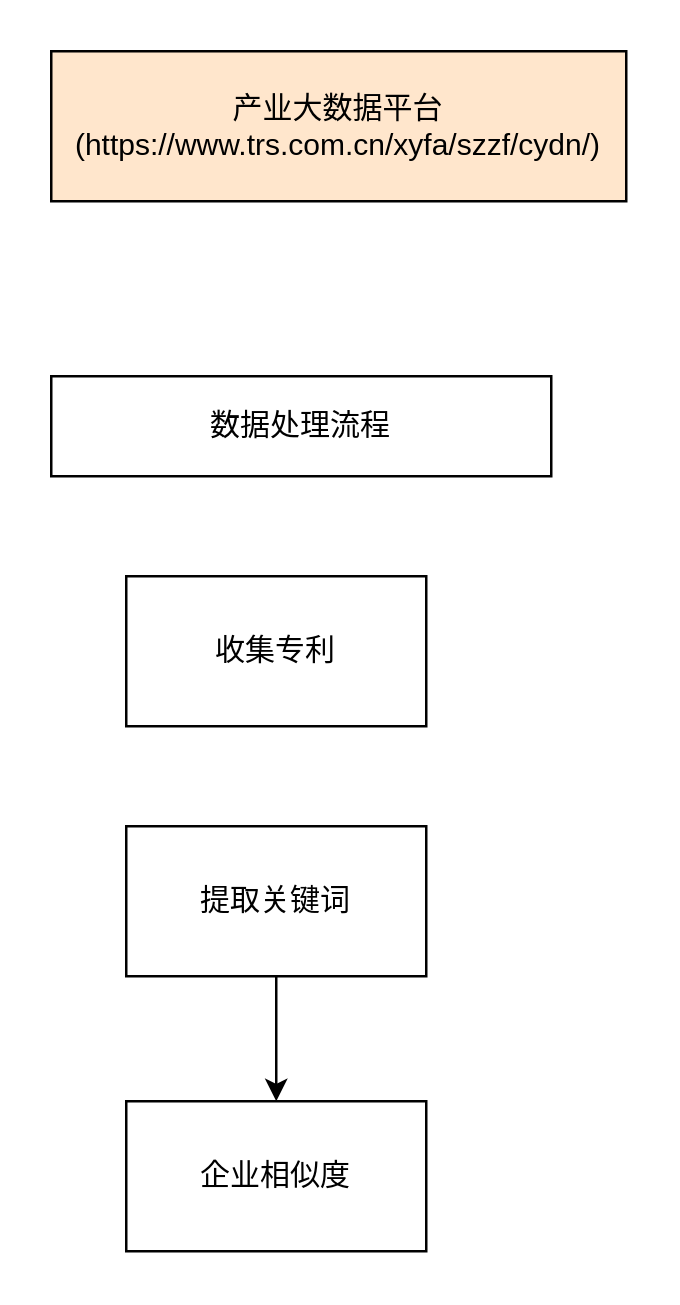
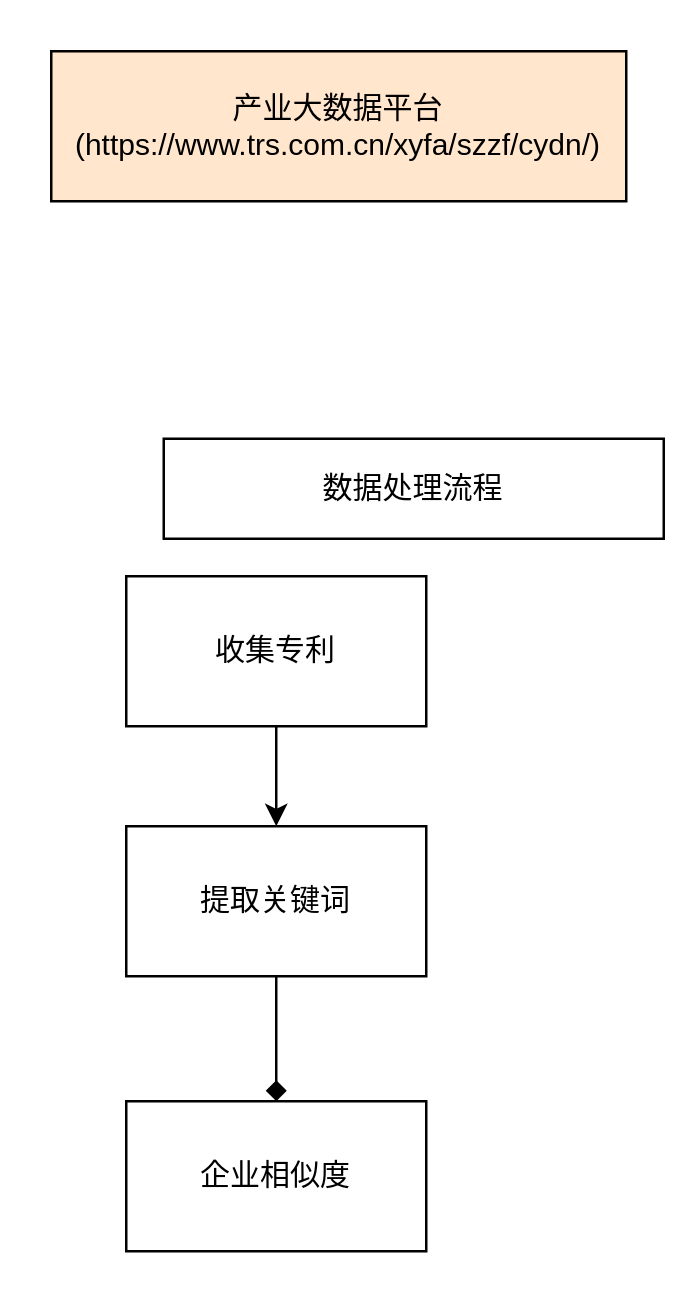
(301, 426) -> (414, 489)
none -> (276, 768)
(276, 1082) -> (276, 1081)
